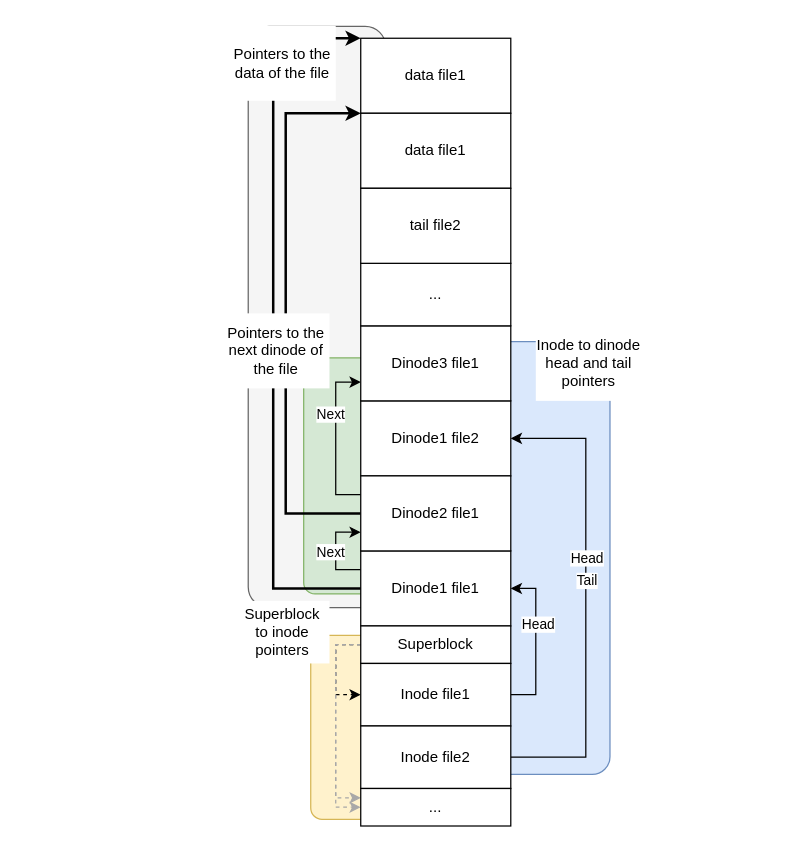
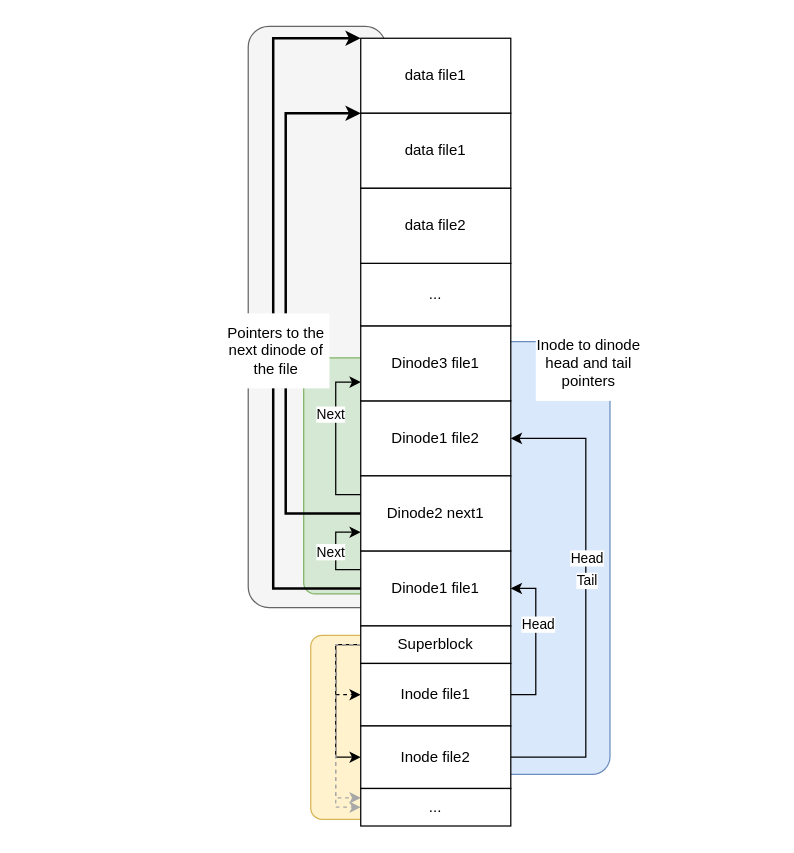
(283, 63) -> none
(436, 226) -> (436, 226)
(436, 513) -> (436, 513)
(283, 632) -> none
none -> (345, 757)
